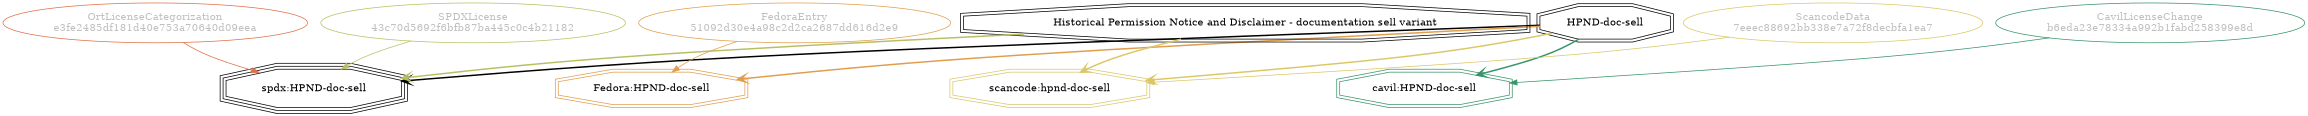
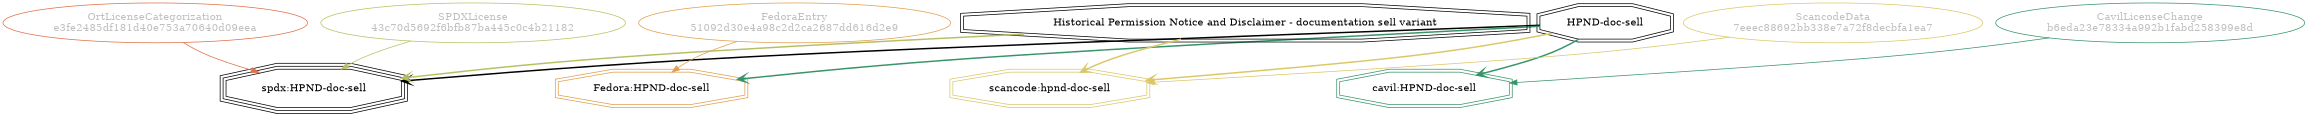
(1122, 49) -> (1122, 49)
